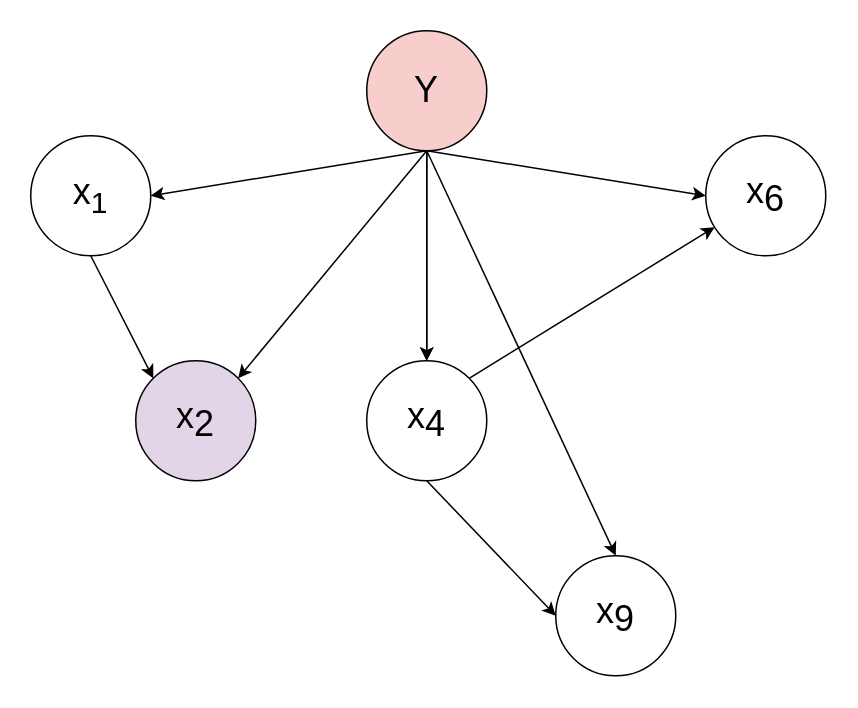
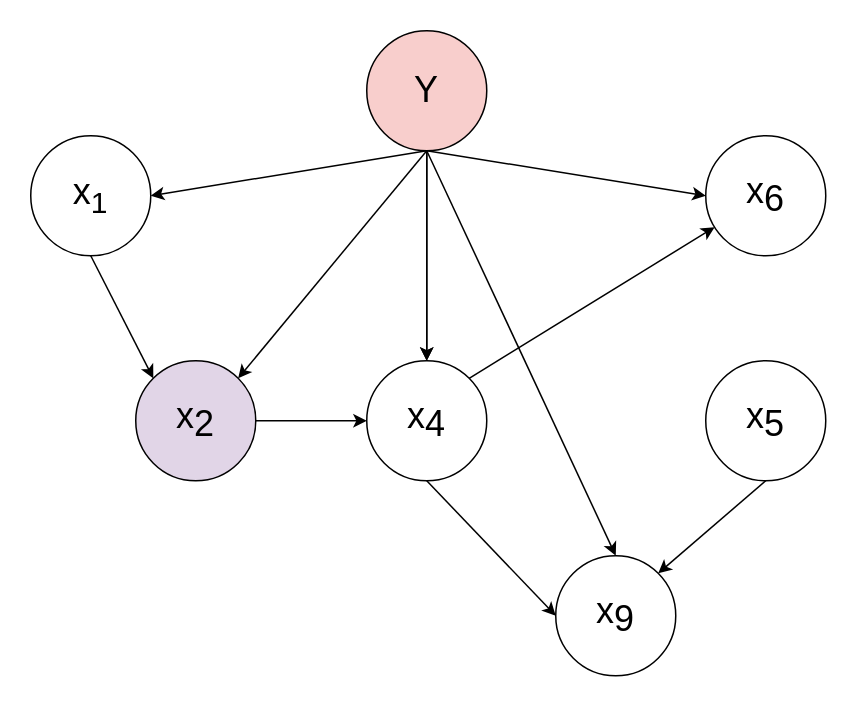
none -> (306, 421)
none -> (766, 421)
none -> (716, 524)
